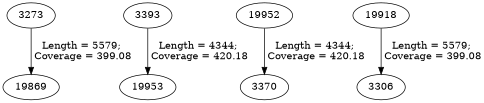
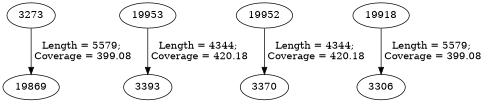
(148, 48) -> (148, 48)
